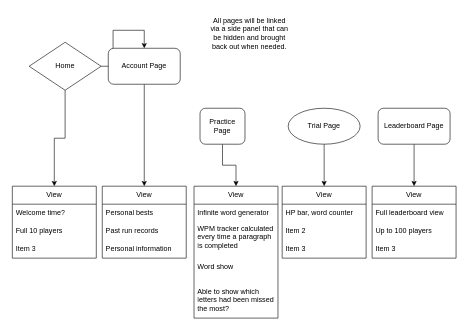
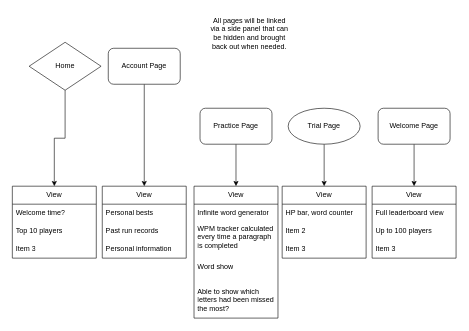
(143, 30) -> none
(223, 126) -> (236, 126)
(414, 126) -> (414, 126)
(41, 231) -> (41, 231)
